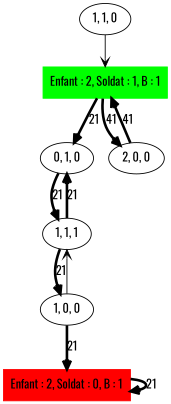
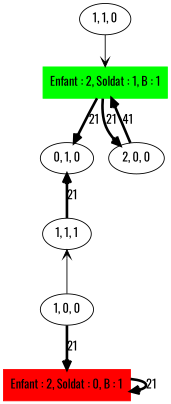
(112, 120) -> (112, 120)
(52, 192) -> none
(55, 267) -> none
